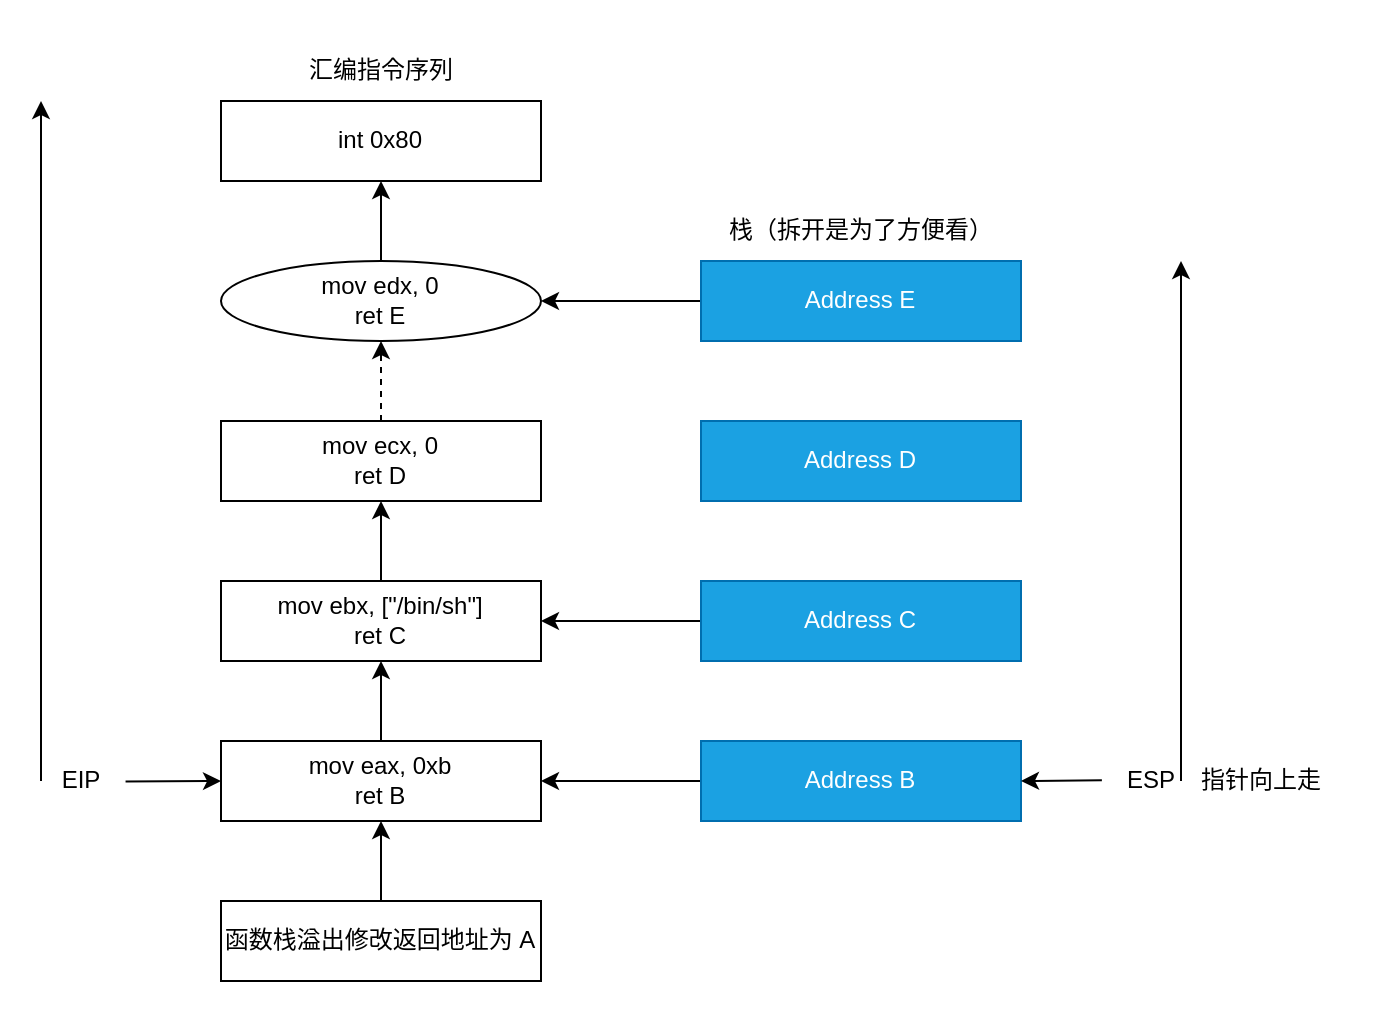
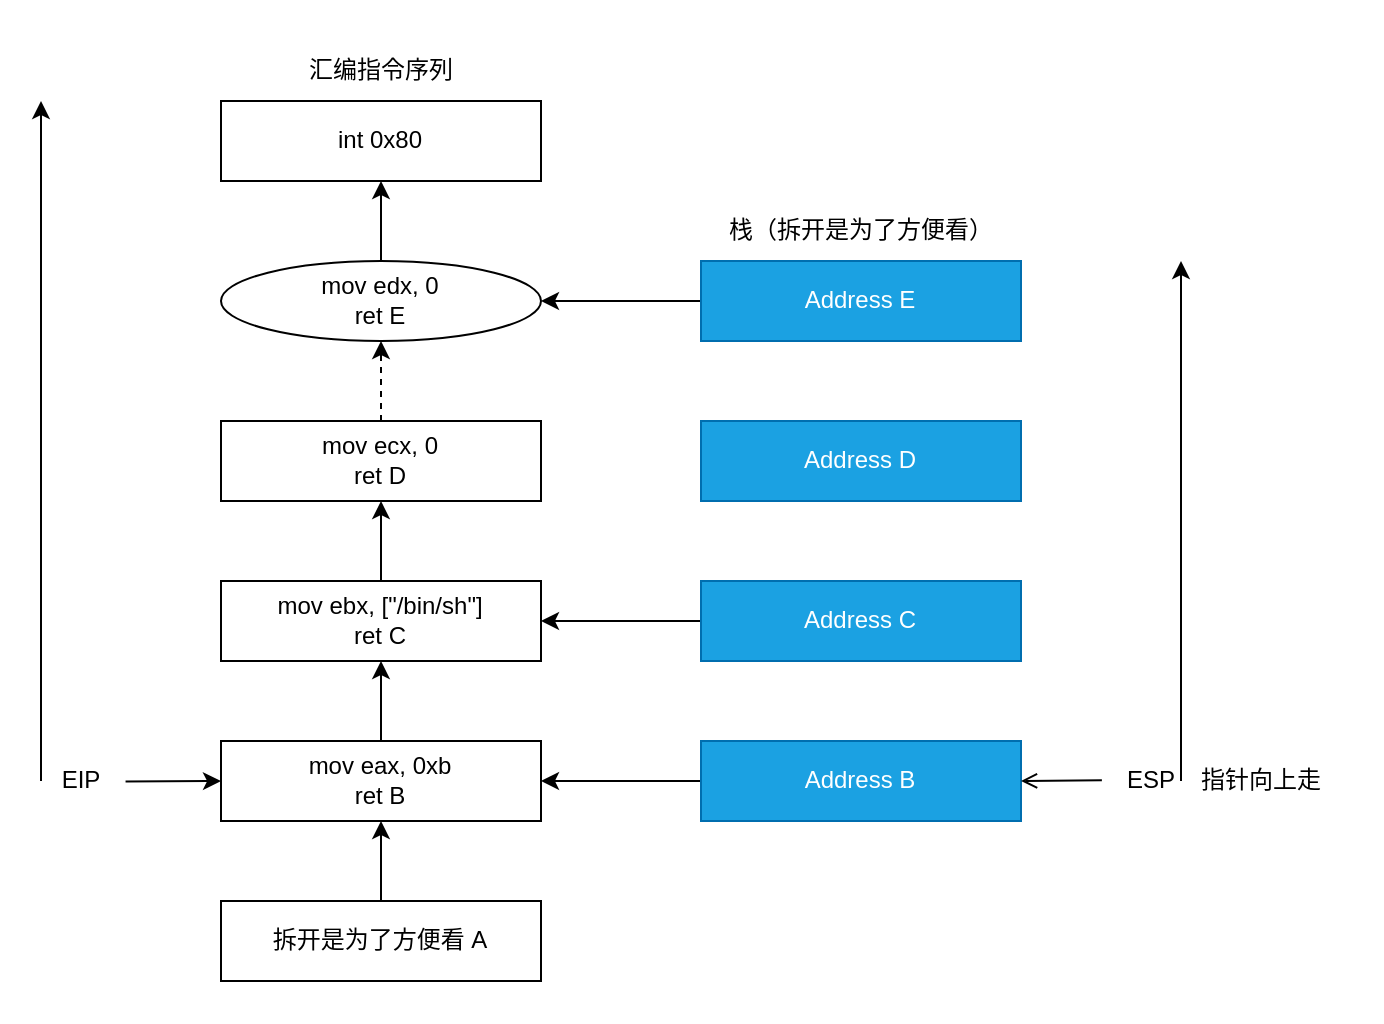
(1036, 781) -> (1032, 781)
(381, 941) -> (381, 941)
